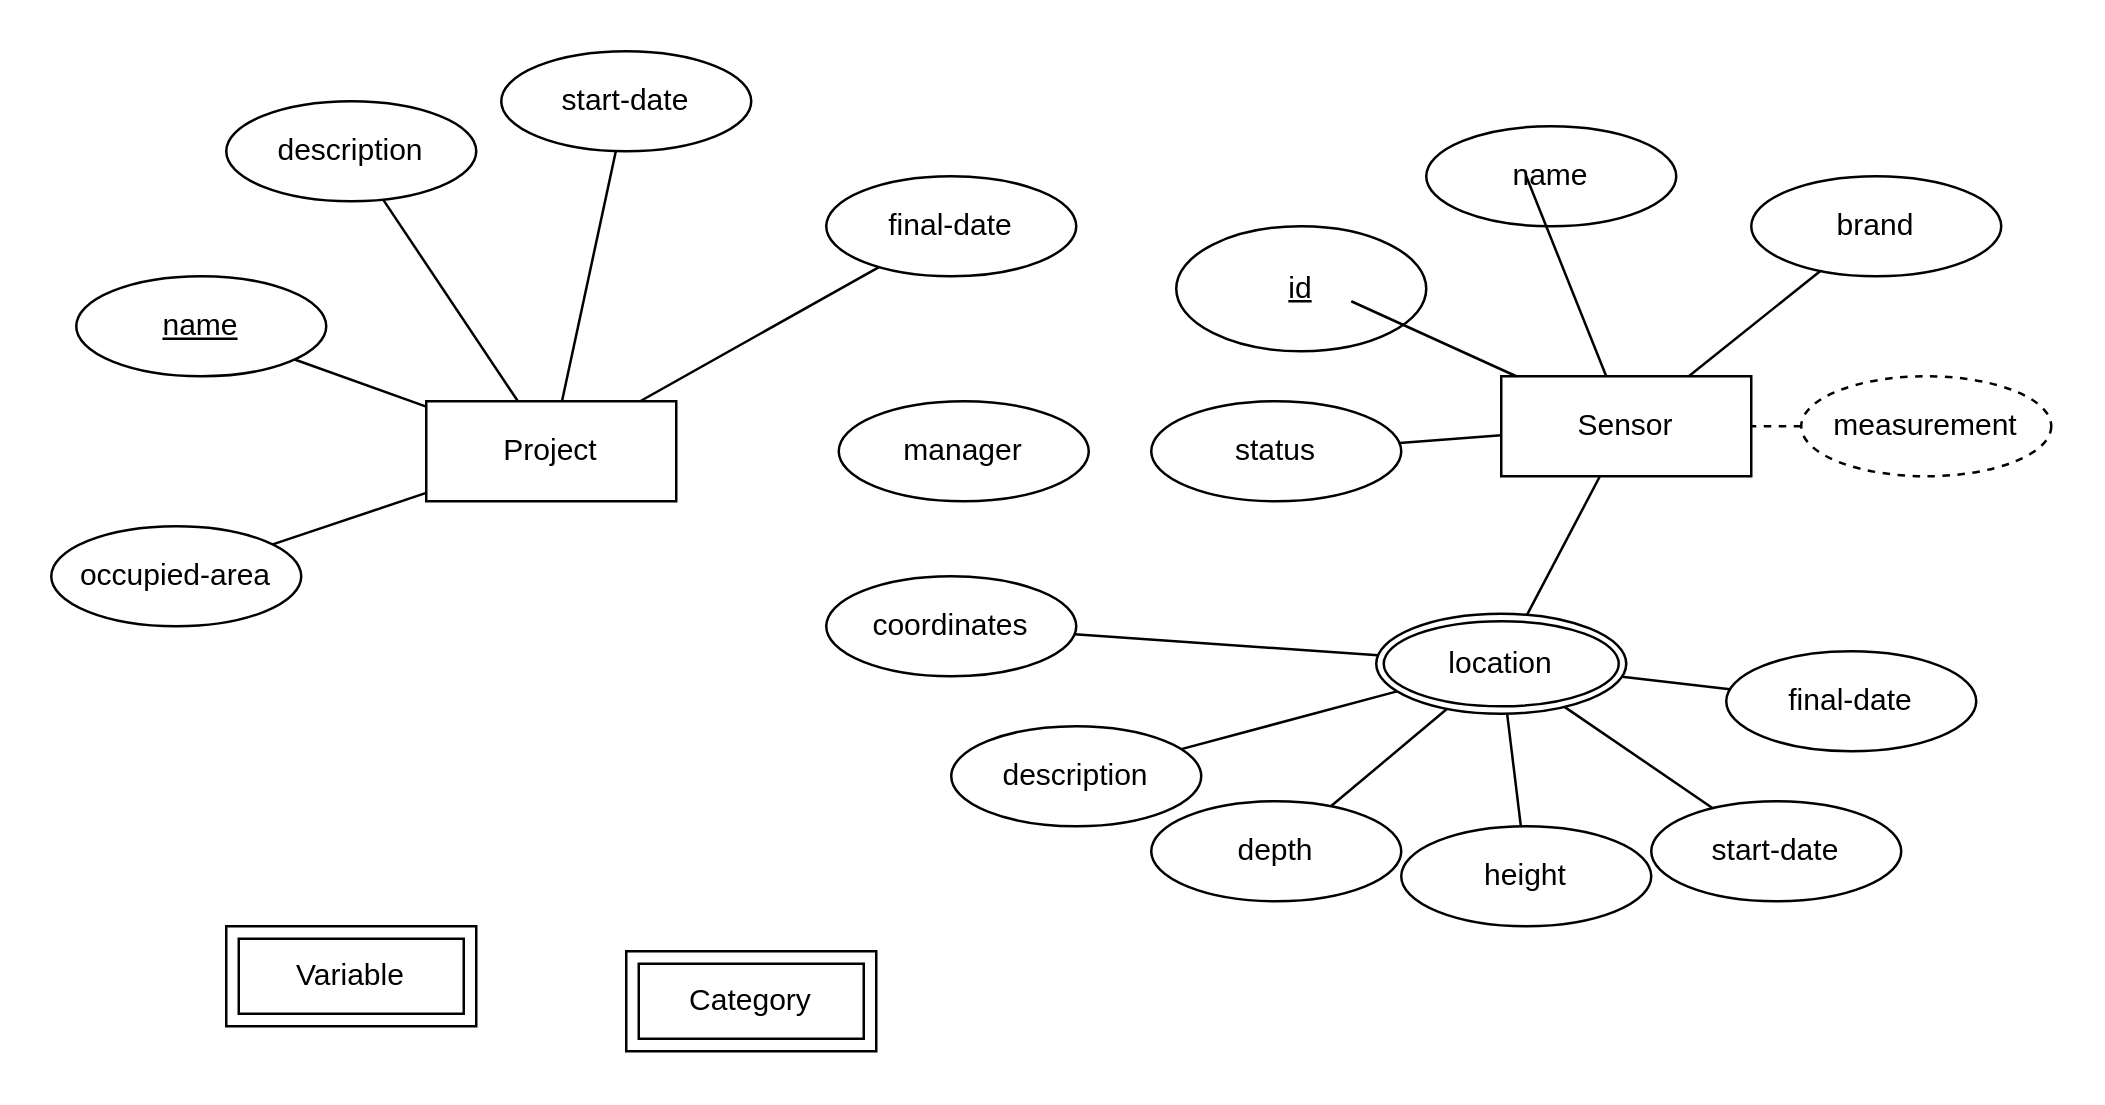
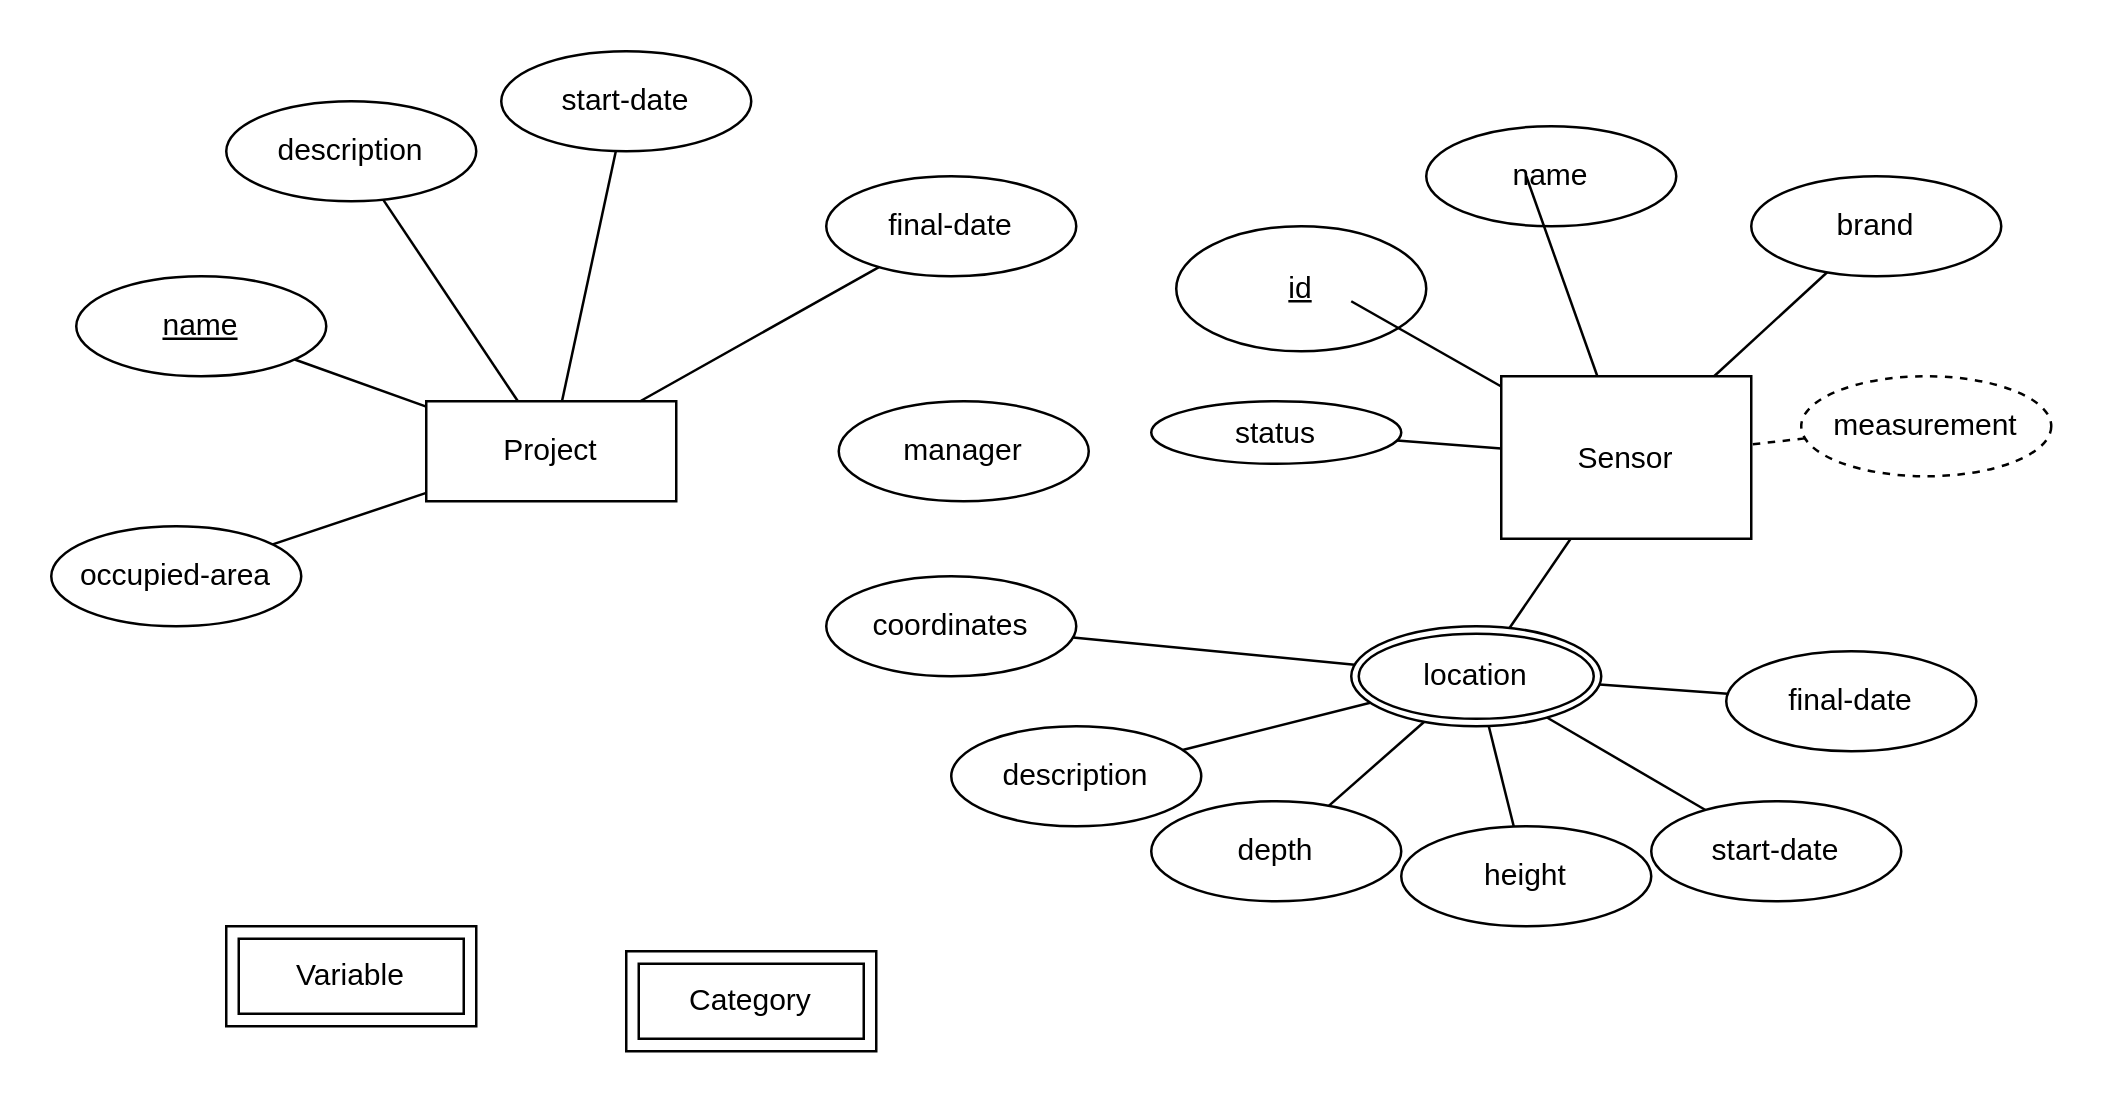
(1626, 426) -> (1626, 458)
(1276, 451) -> (1276, 433)
(1501, 664) -> (1476, 676)
